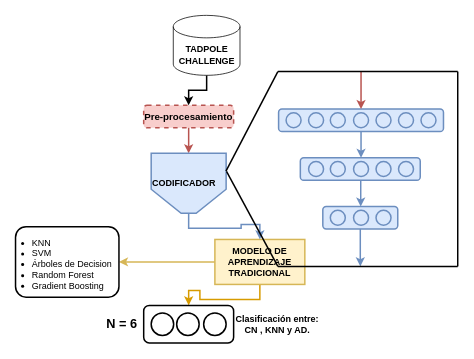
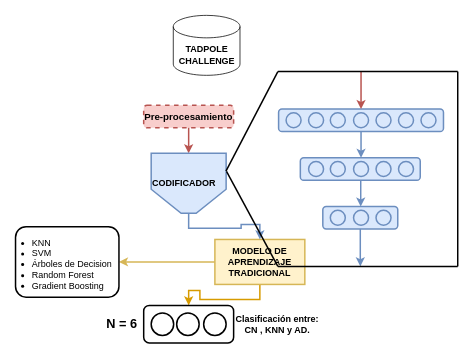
(202, 90) -> none
